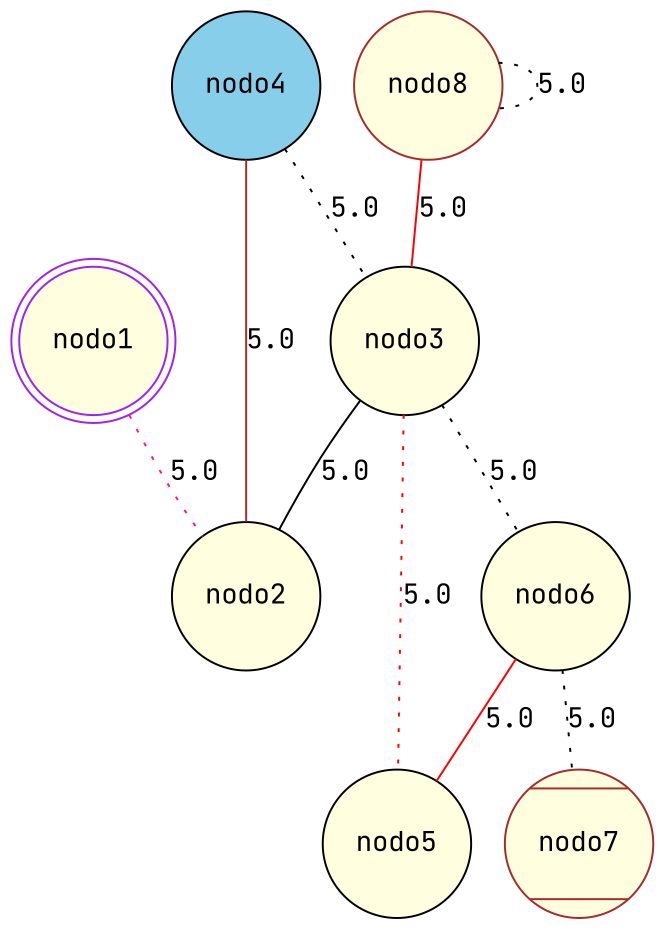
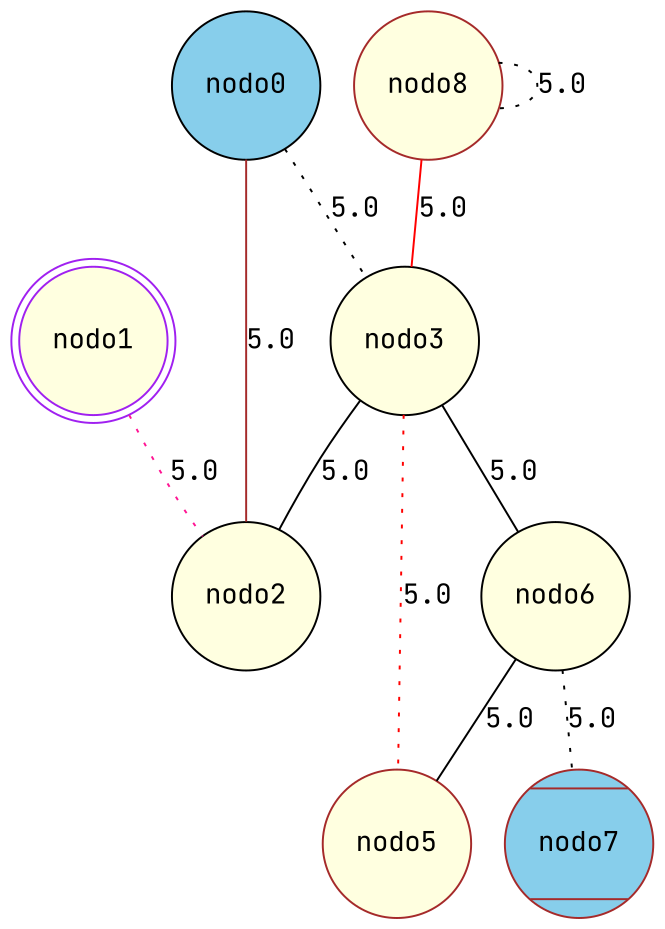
(246, 86) -> (246, 86)
(480, 469) -> (480, 469)
(476, 720) -> (476, 720)
(397, 844) -> (397, 844)
(579, 844) -> (579, 844)
